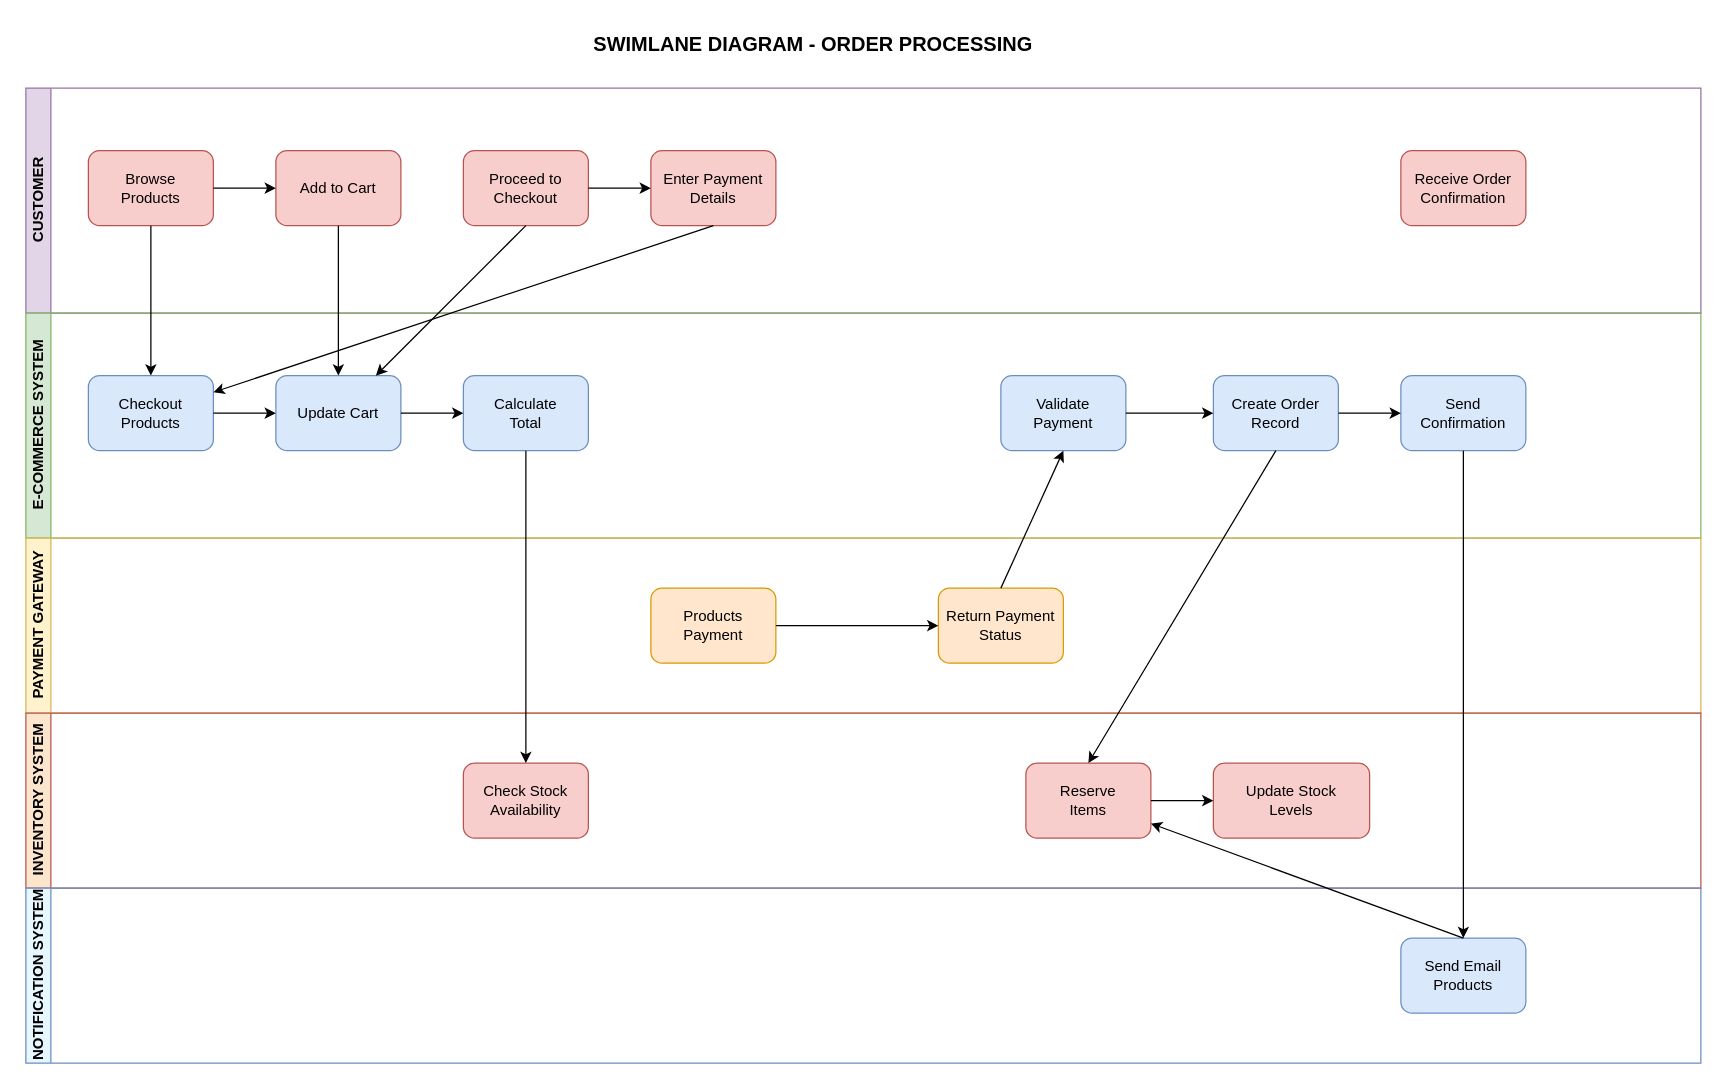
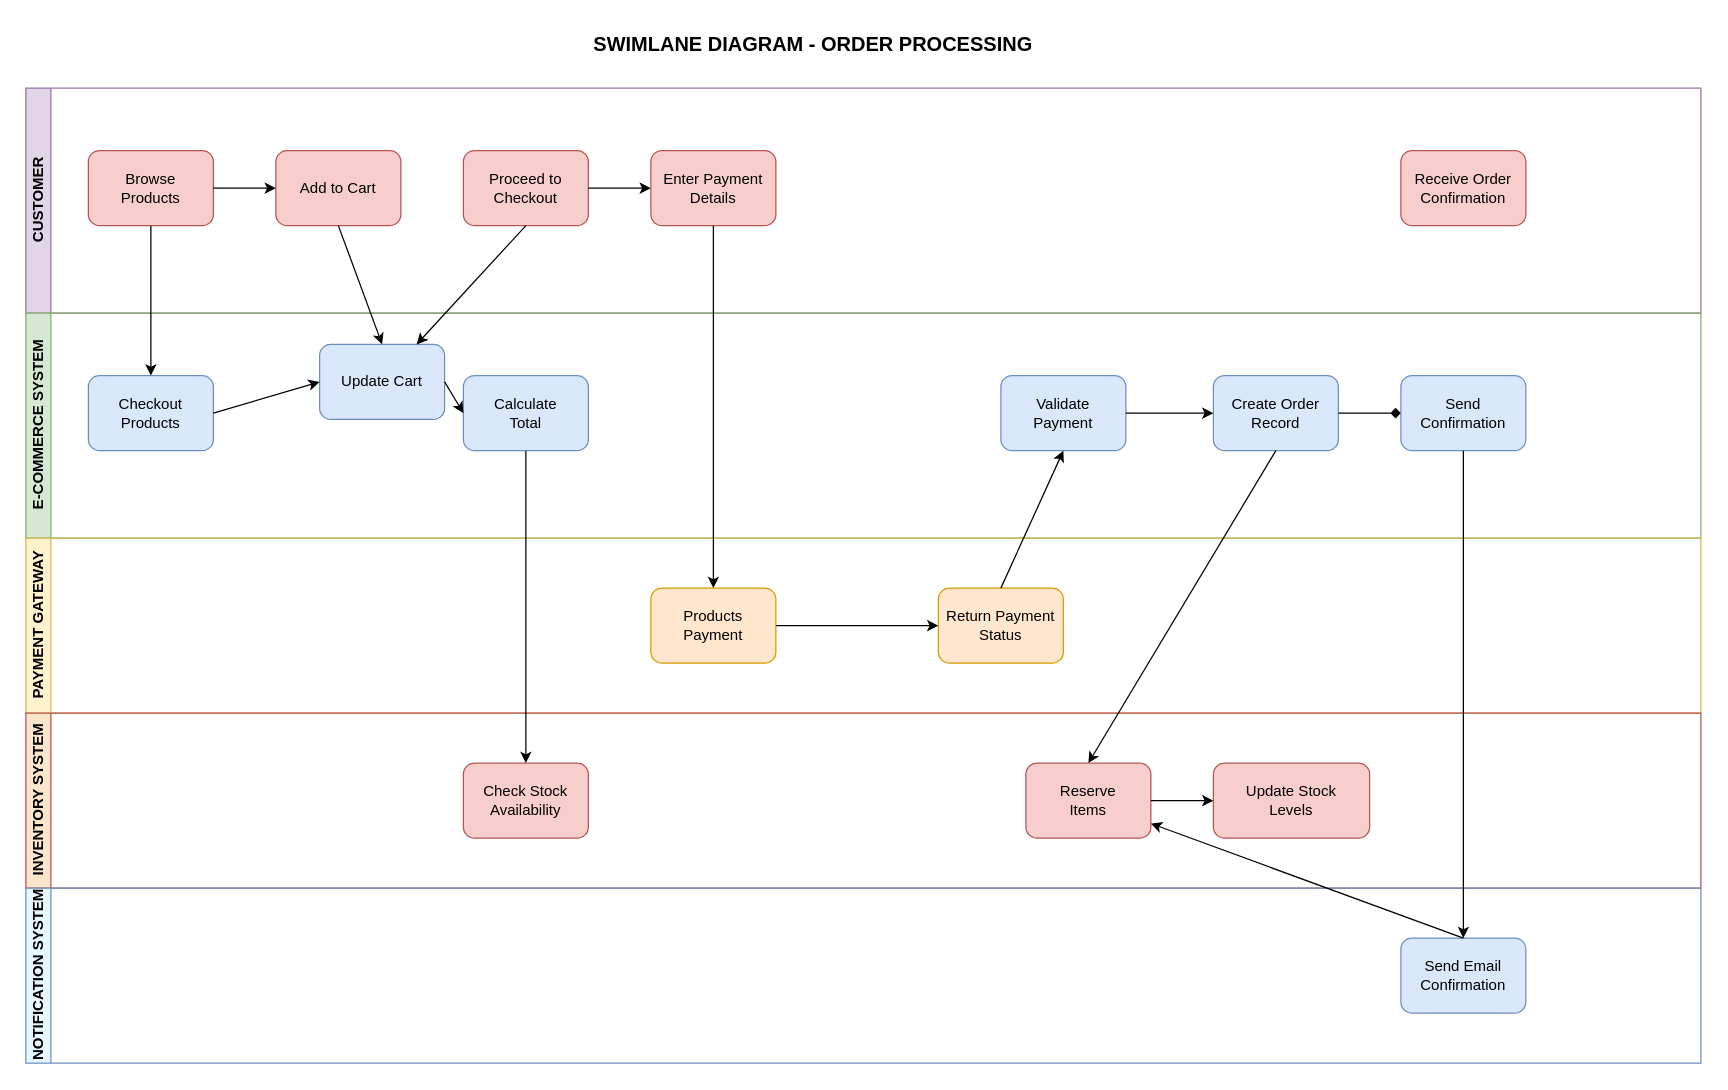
(586, 268) -> (713, 403)
(338, 413) -> (382, 382)
(1391, 413) -> (1390, 413)
(1463, 976) -> (1463, 976)
